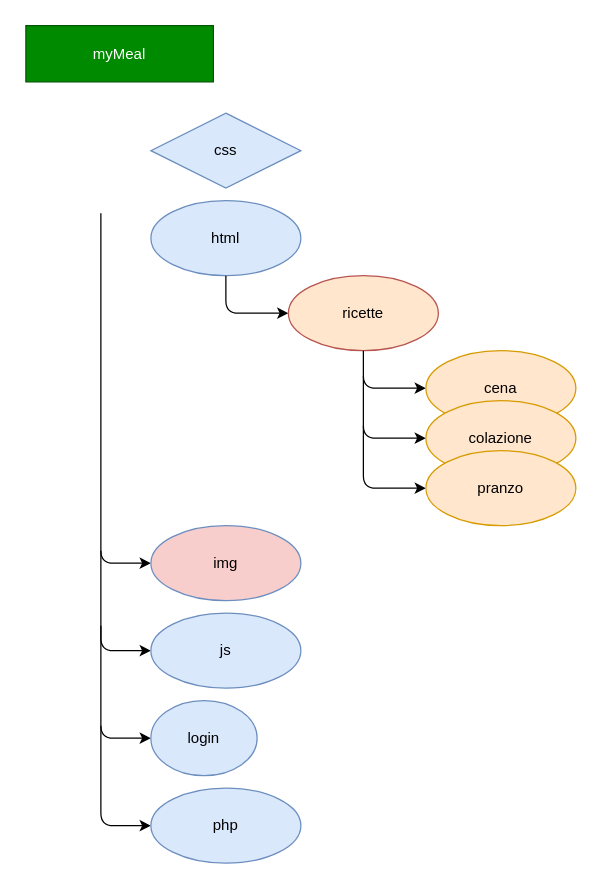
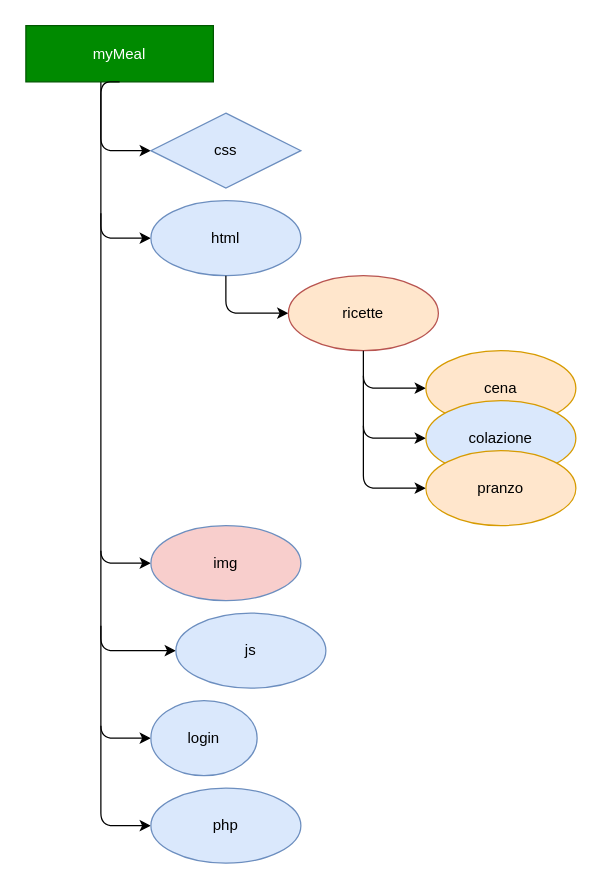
none -> (123, 151)
none -> (101, 180)
(501, 438) -> (501, 438)
(226, 651) -> (251, 651)
